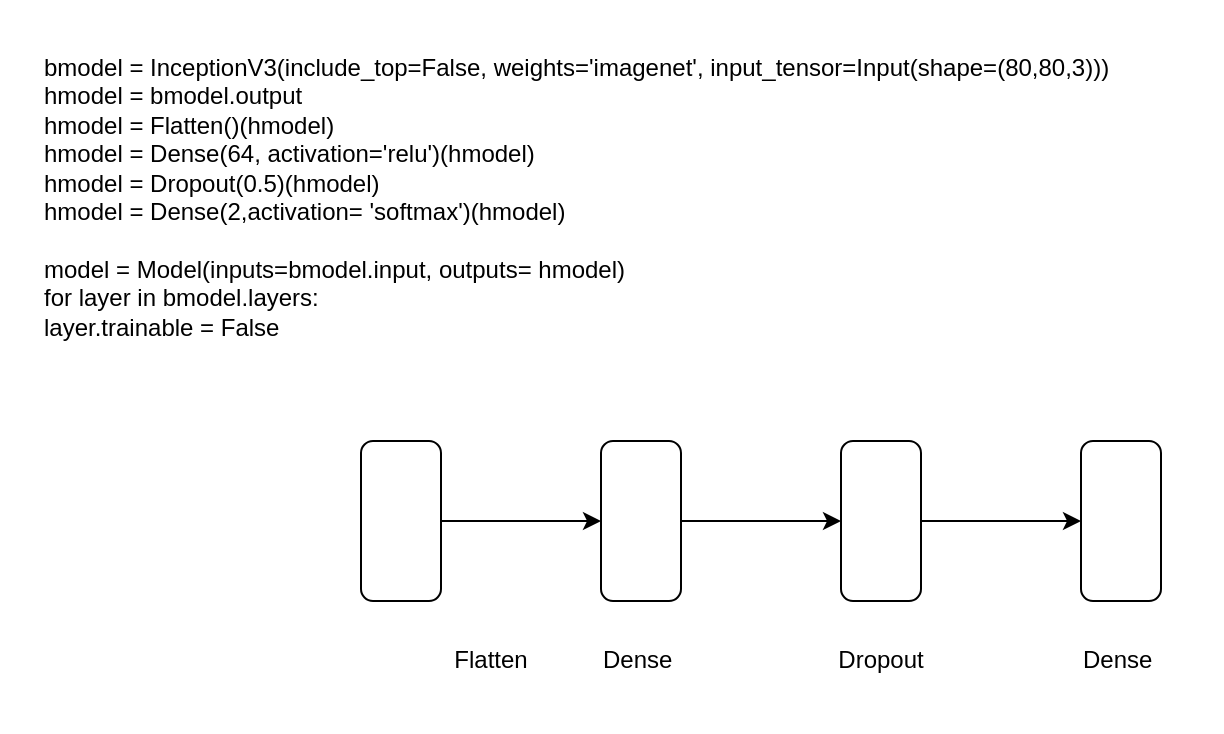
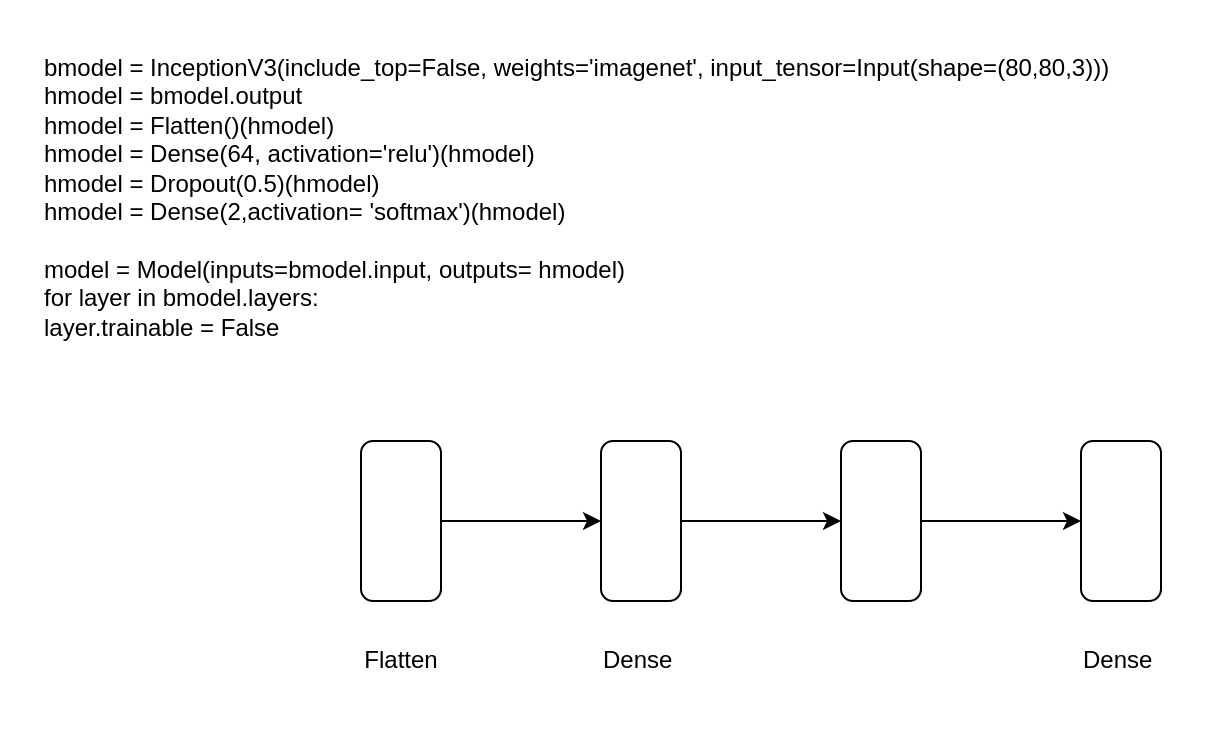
(491, 661) -> (401, 661)
(881, 661) -> none
